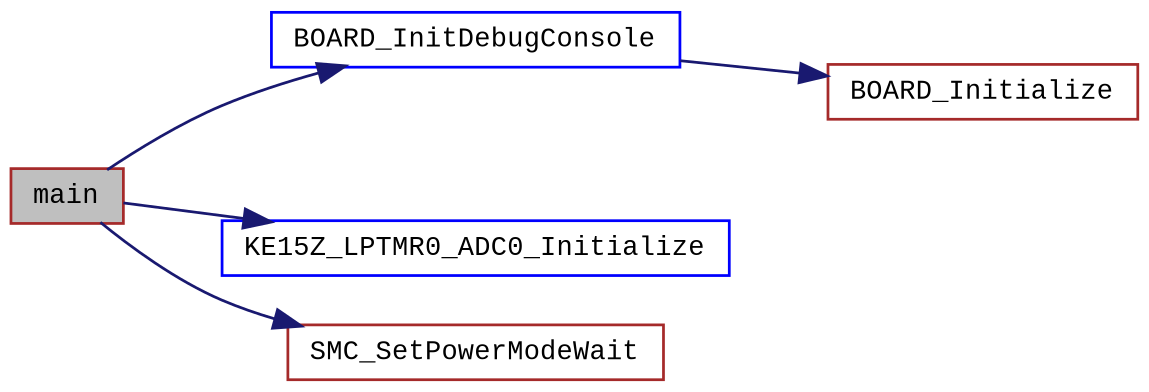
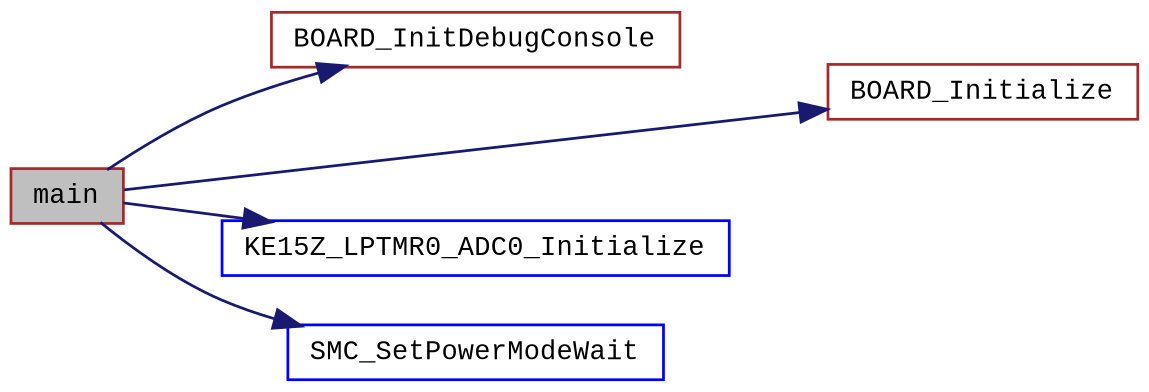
(476, 40) -> (476, 40)
(740, 67) -> (462, 151)
(476, 352) -> (476, 352)
